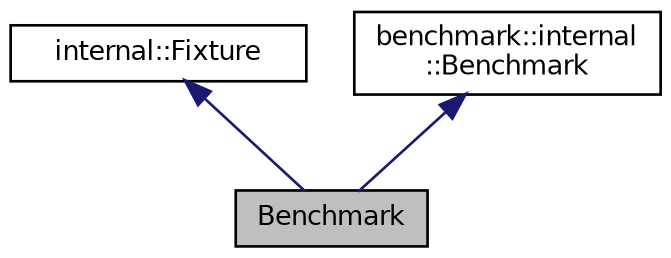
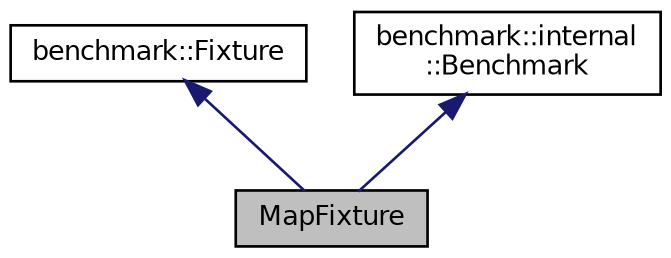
(159, 53) -> (159, 53)
(332, 218) -> (332, 218)
